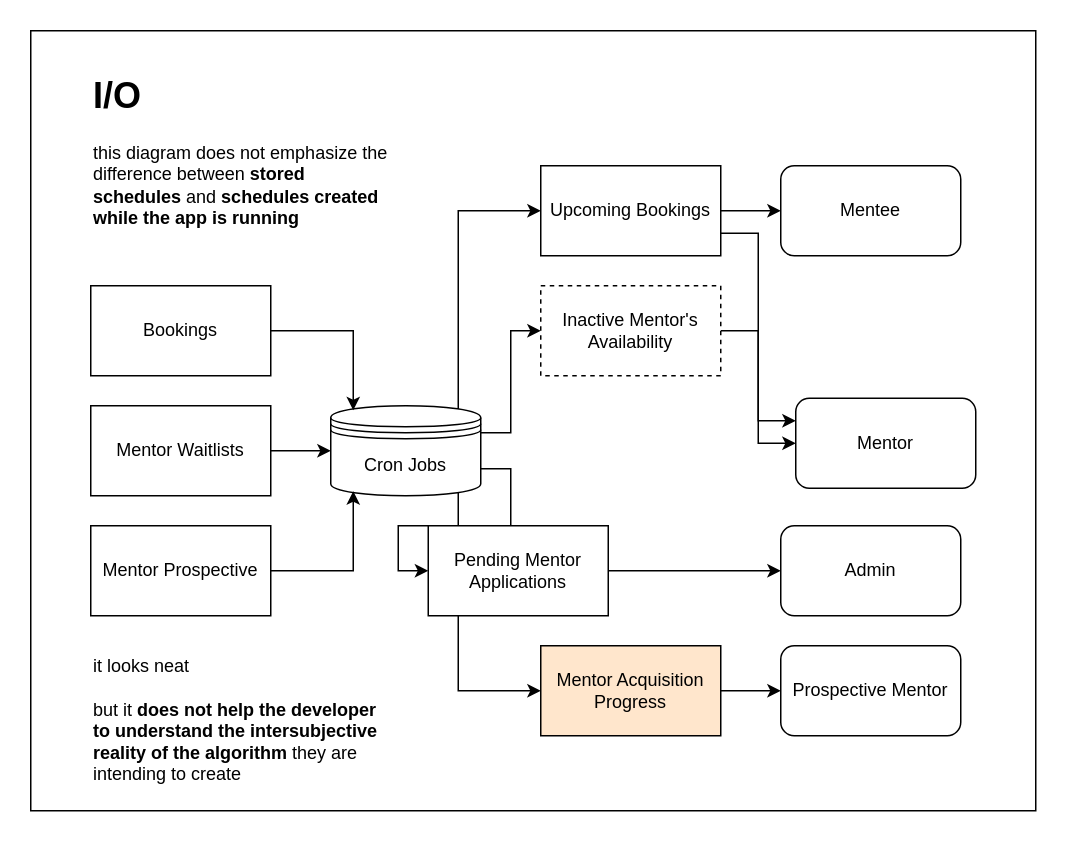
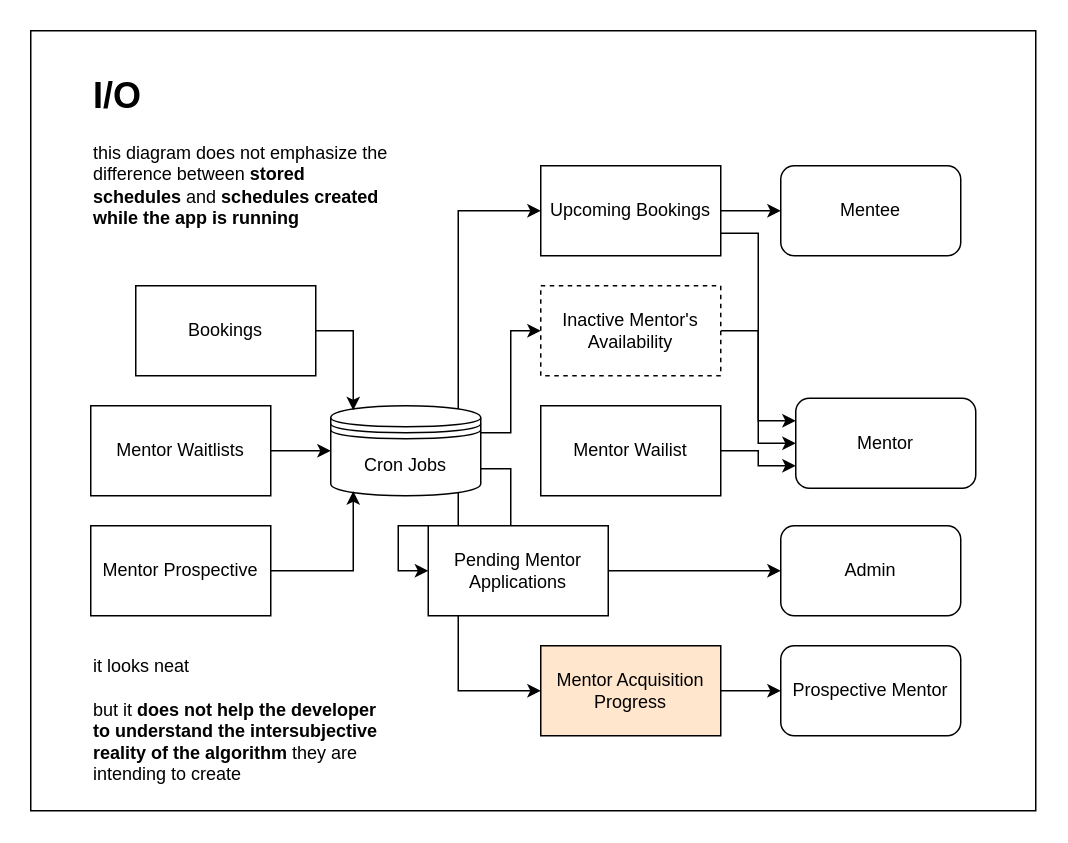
(181, 331) -> (226, 331)
none -> (631, 451)
none -> (758, 453)
